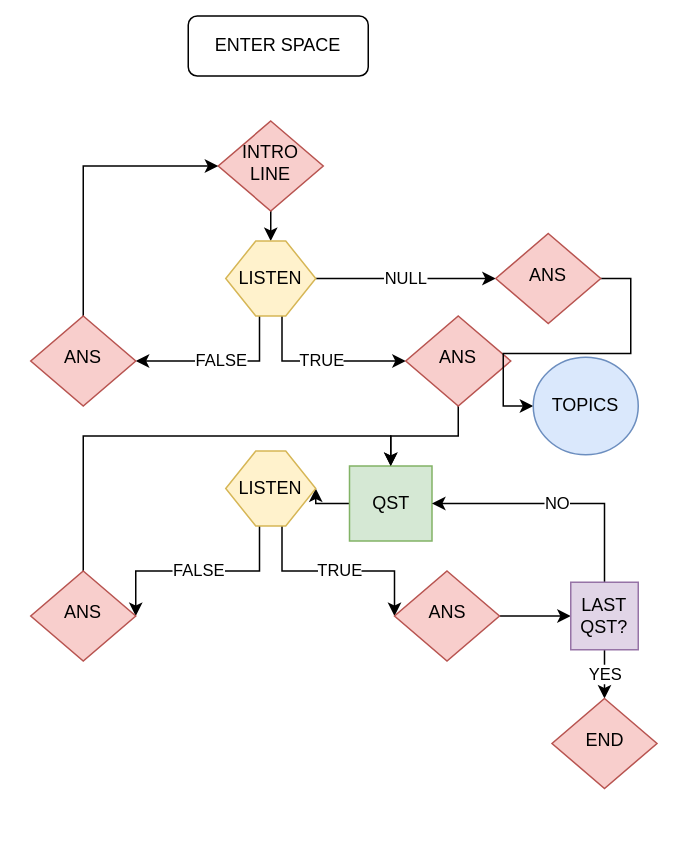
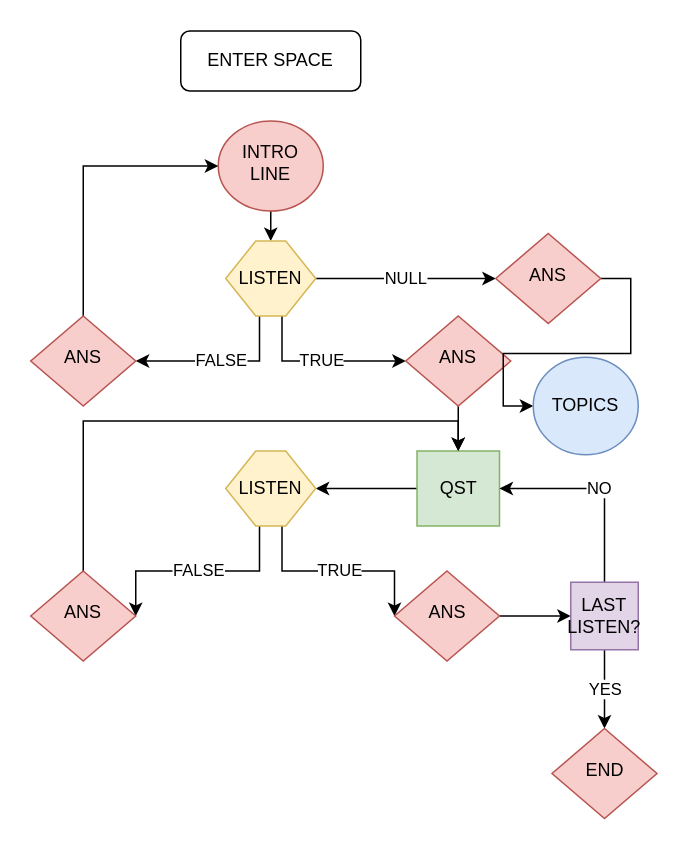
(278, 46) -> (271, 61)
(271, 166) -> (271, 166)
(391, 503) -> (458, 488)
(605, 616) -> (605, 616)
(605, 743) -> (605, 773)
